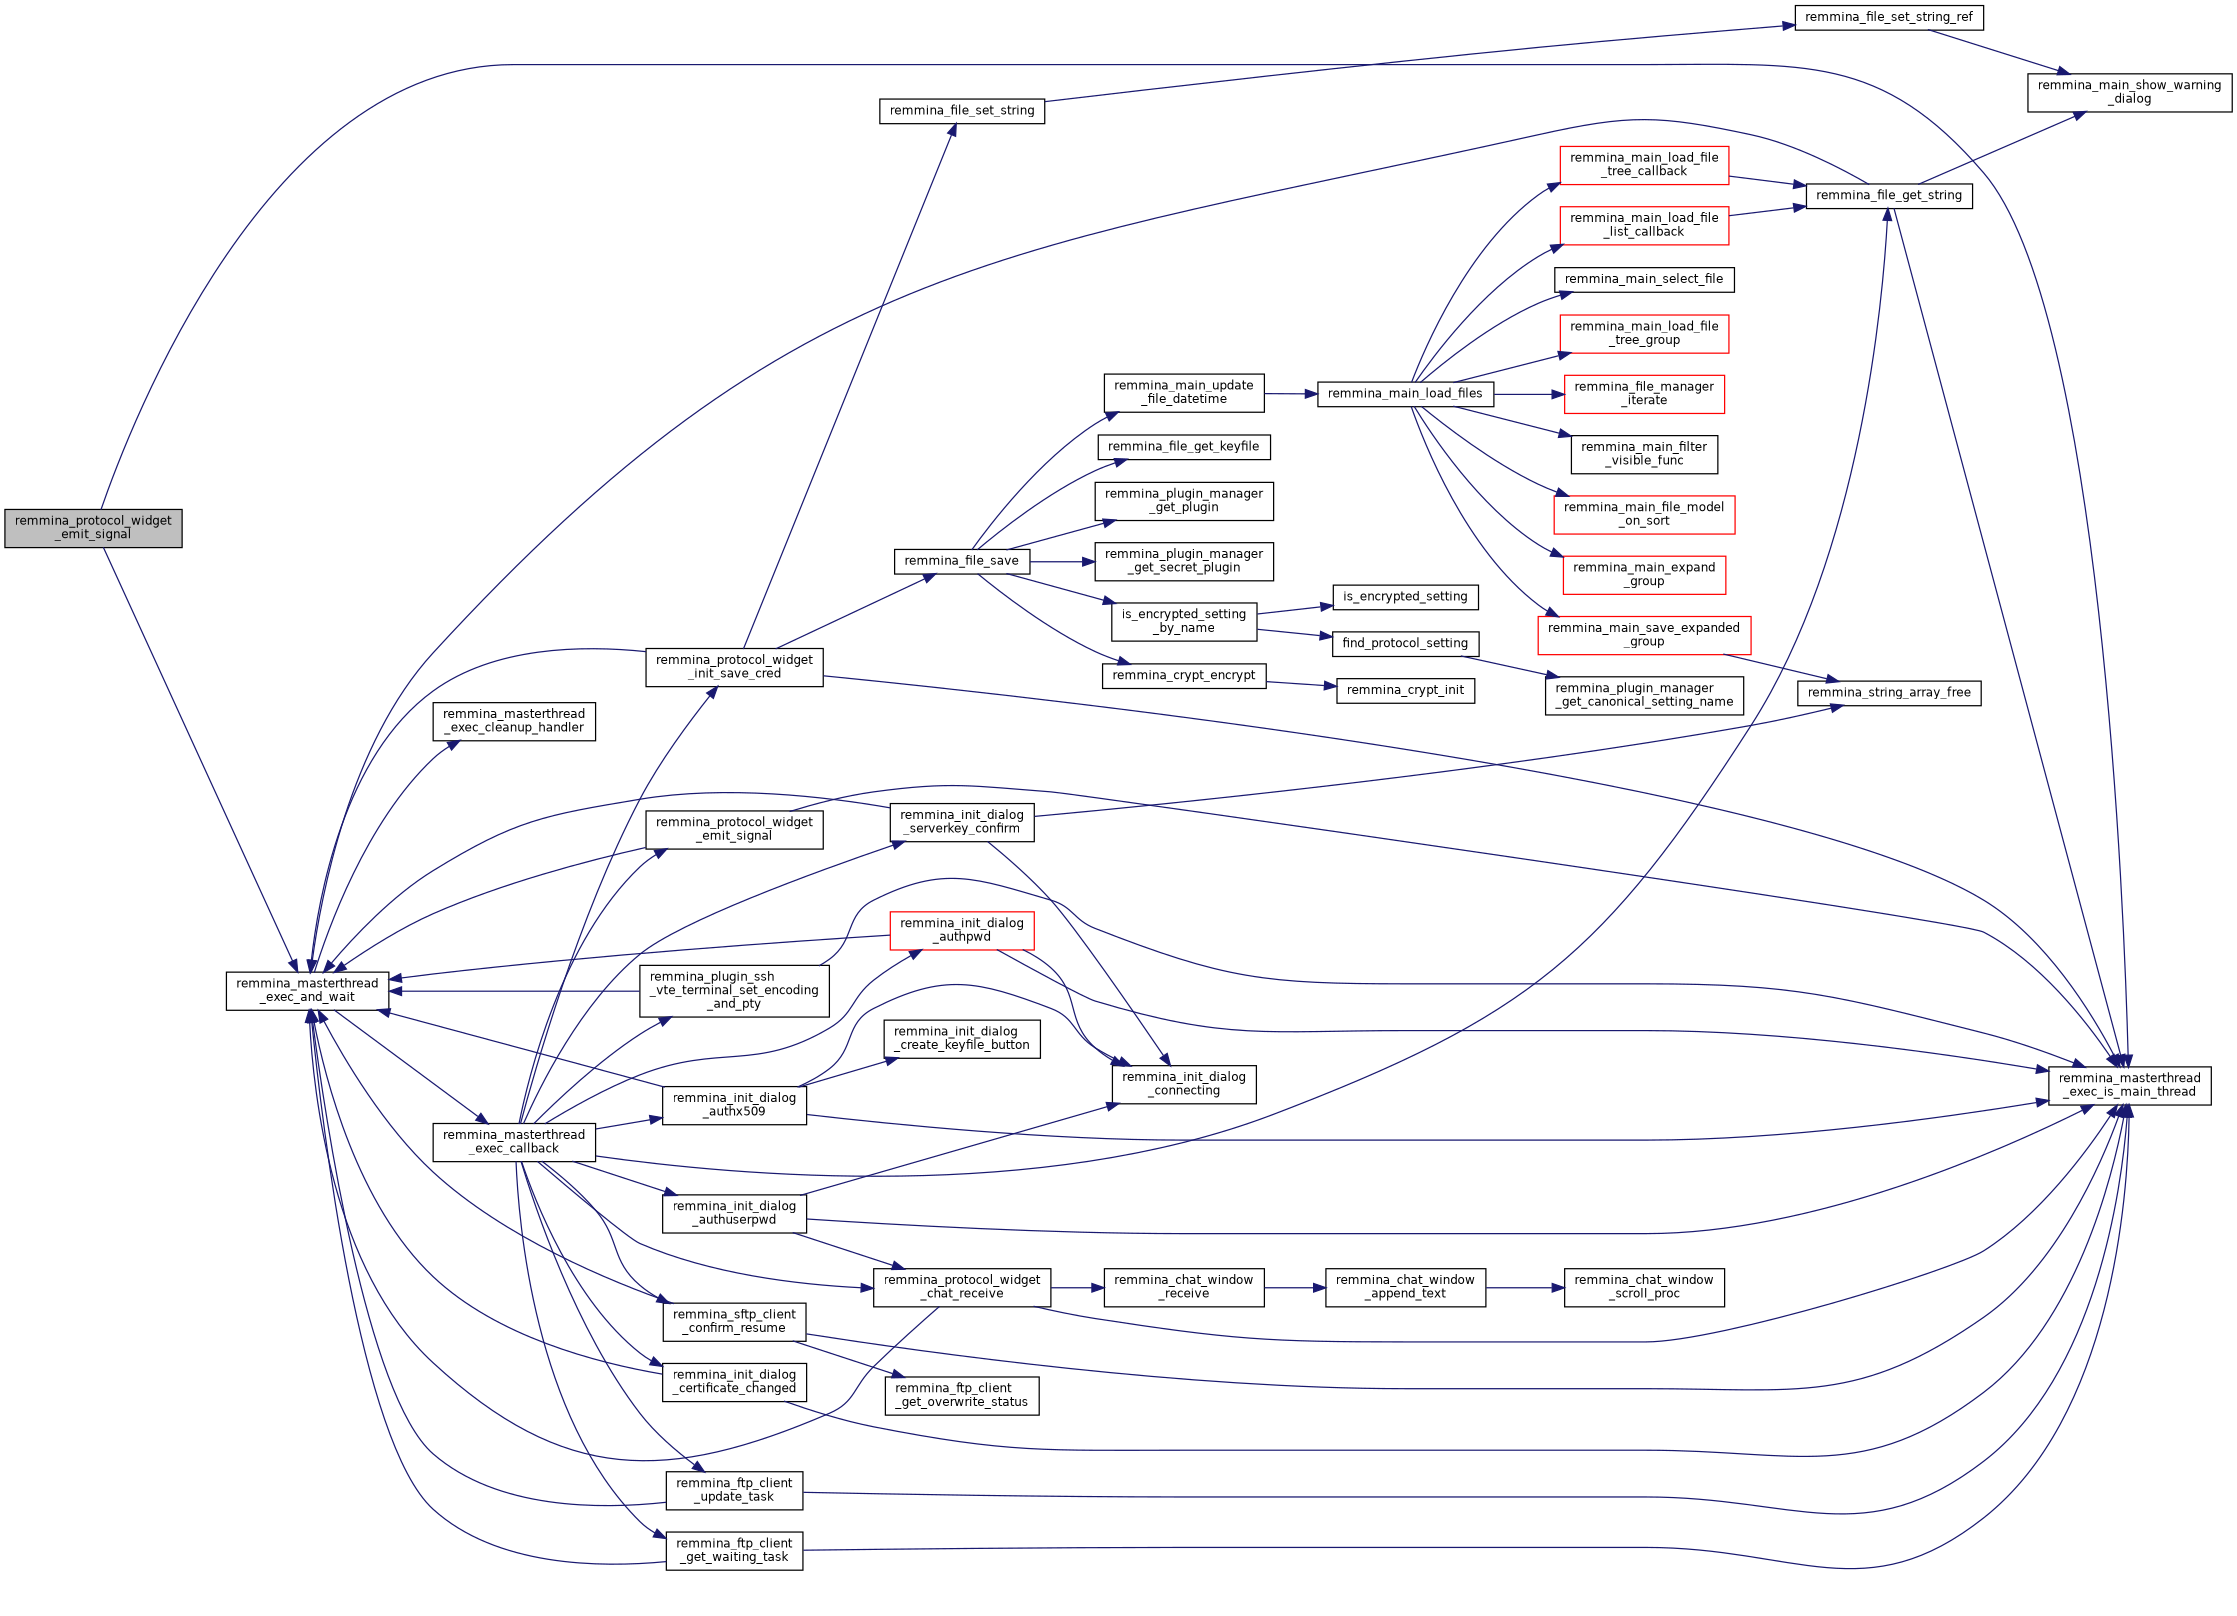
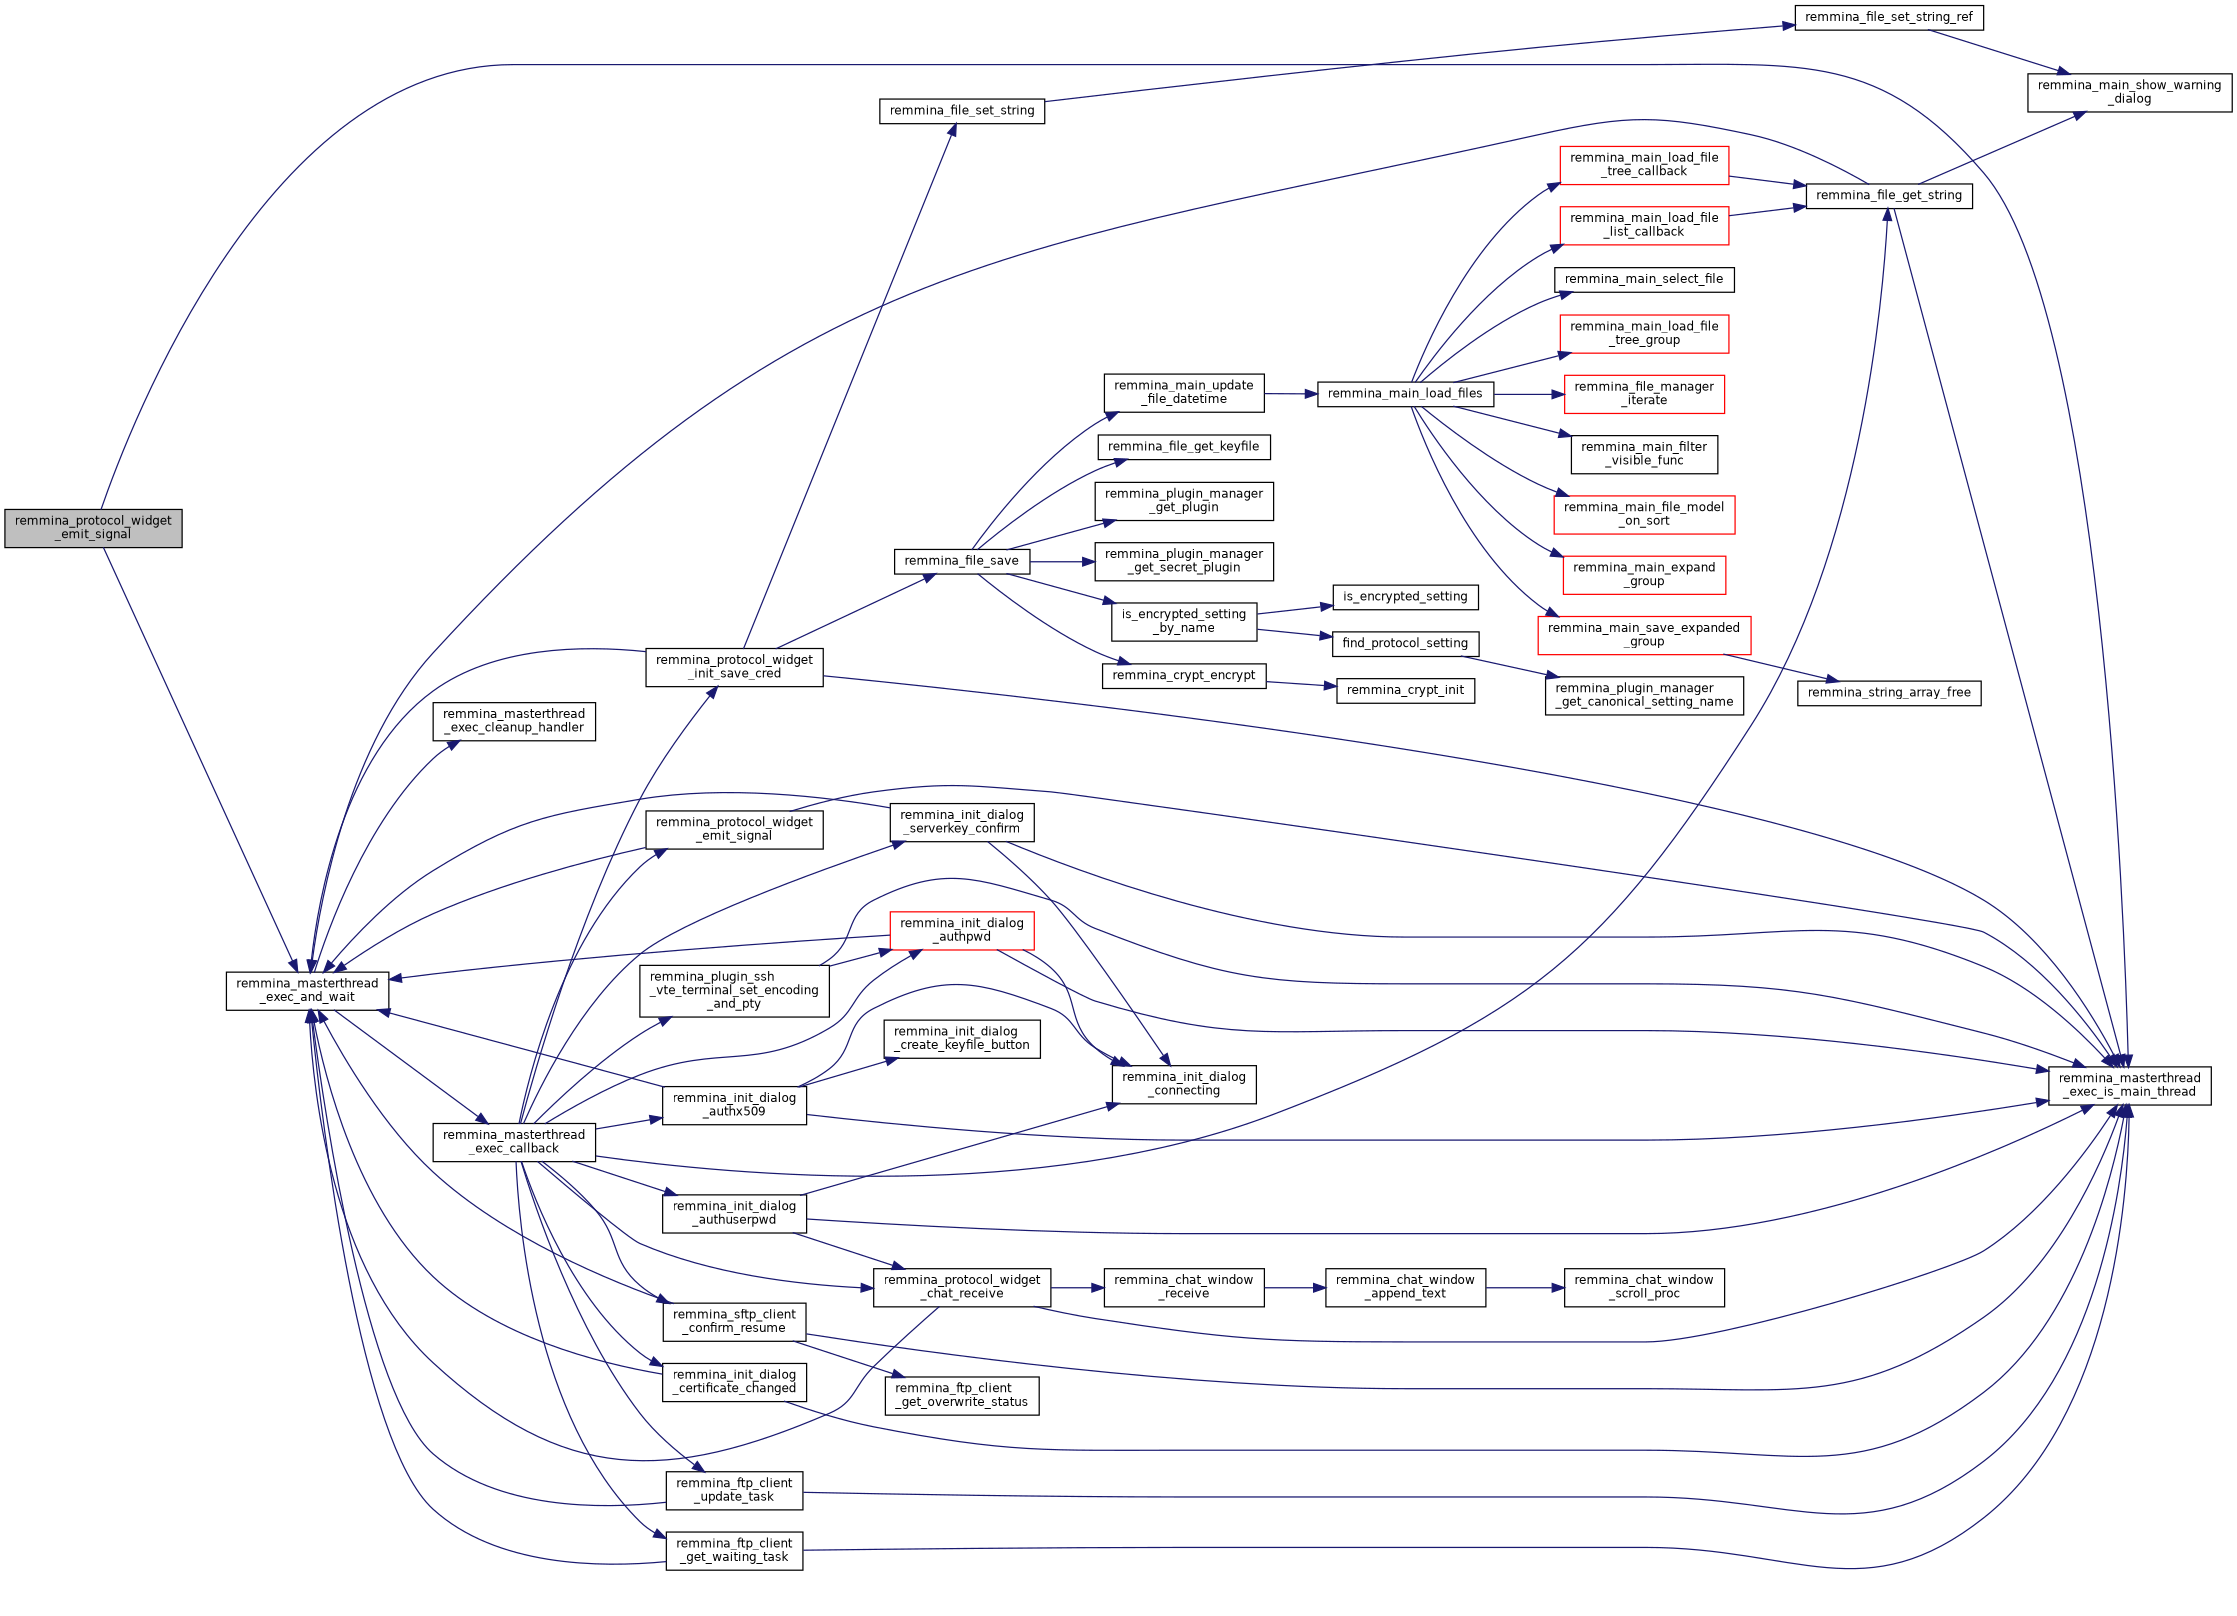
(1434, 773) -> (1567, 937)
(521, 991) -> (855, 959)
